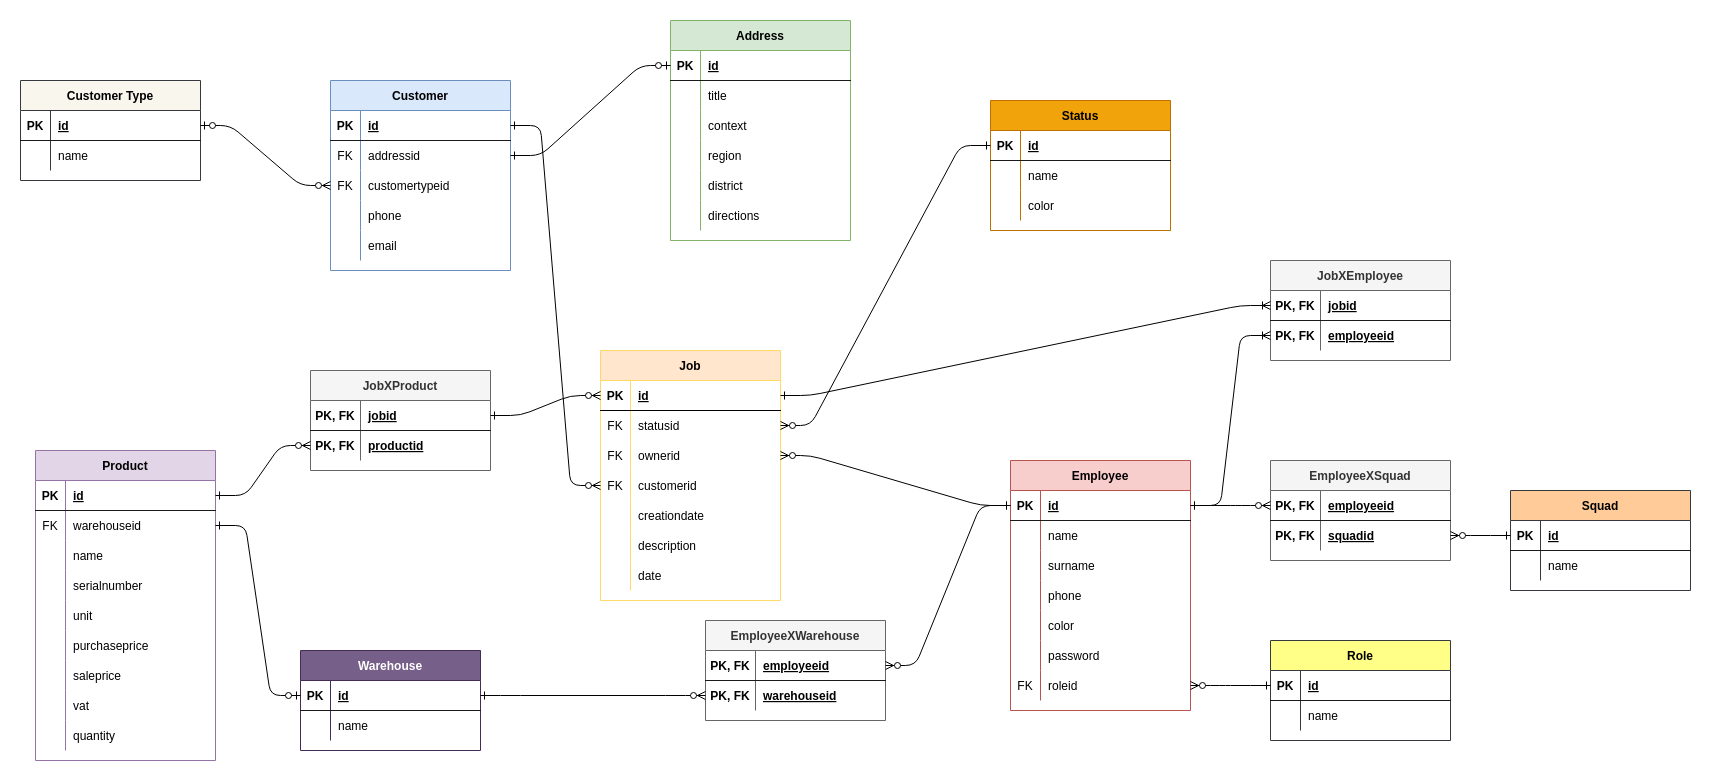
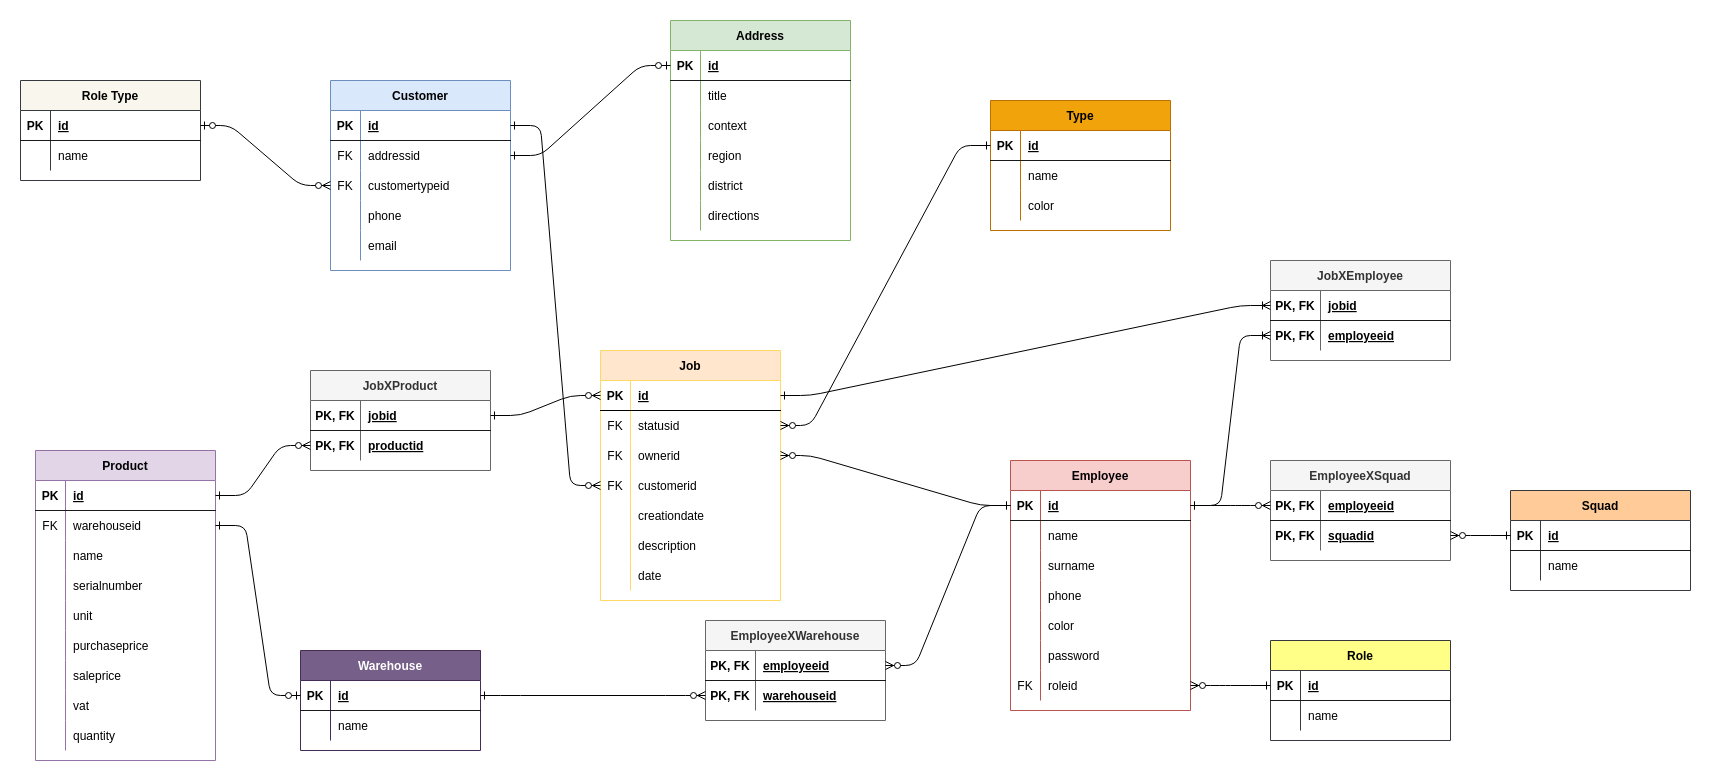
(110, 96) -> (110, 96)
(1080, 116) -> (1080, 116)
